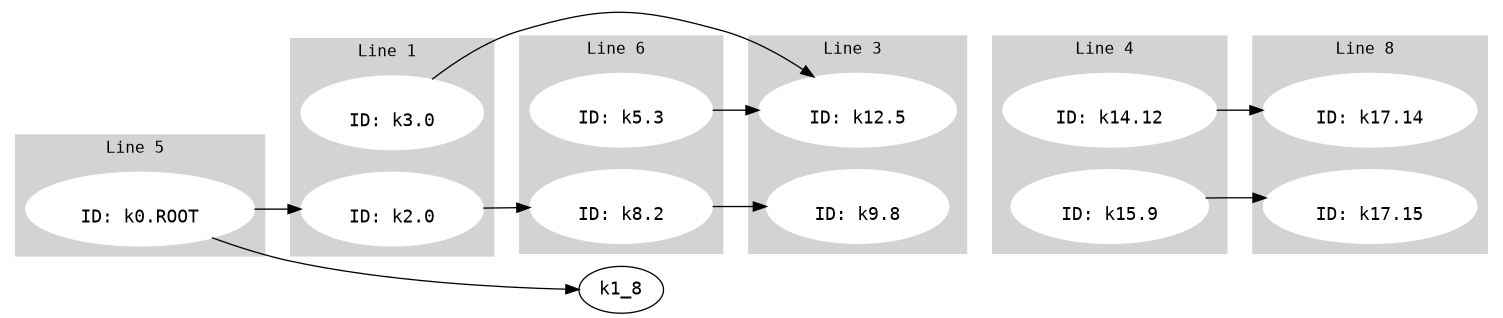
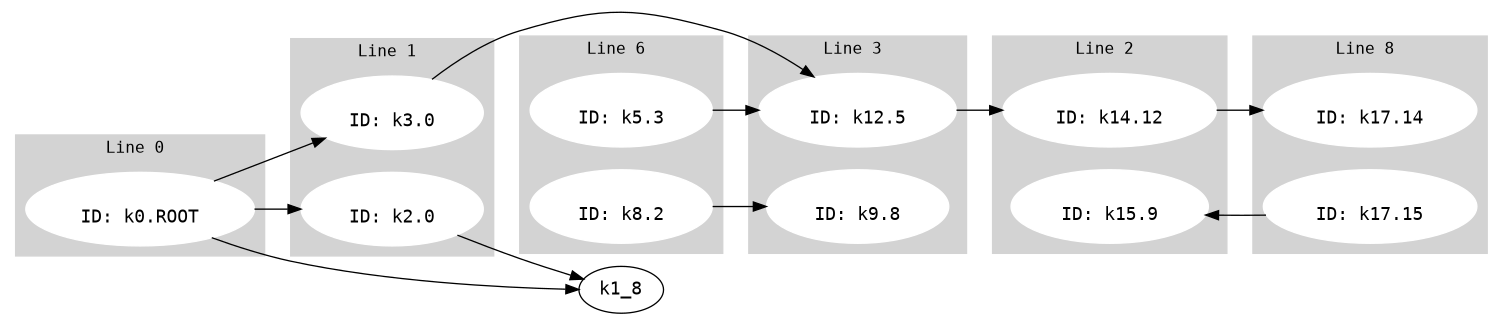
(1110, 50) -> (1110, 50)
none -> (975, 110)
(140, 149) -> (140, 149)
none -> (256, 165)
(1235, 198) -> (1242, 215)
(502, 208) -> (511, 255)
